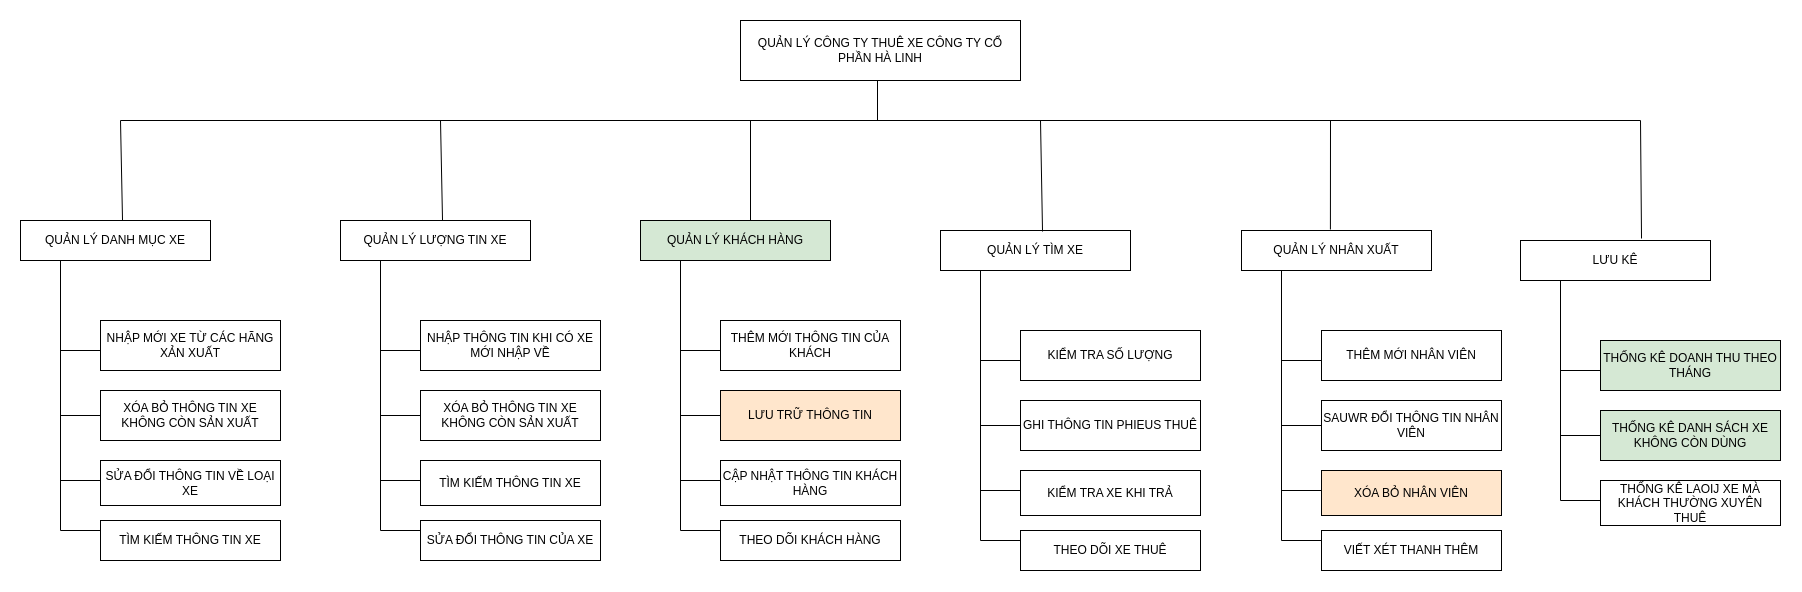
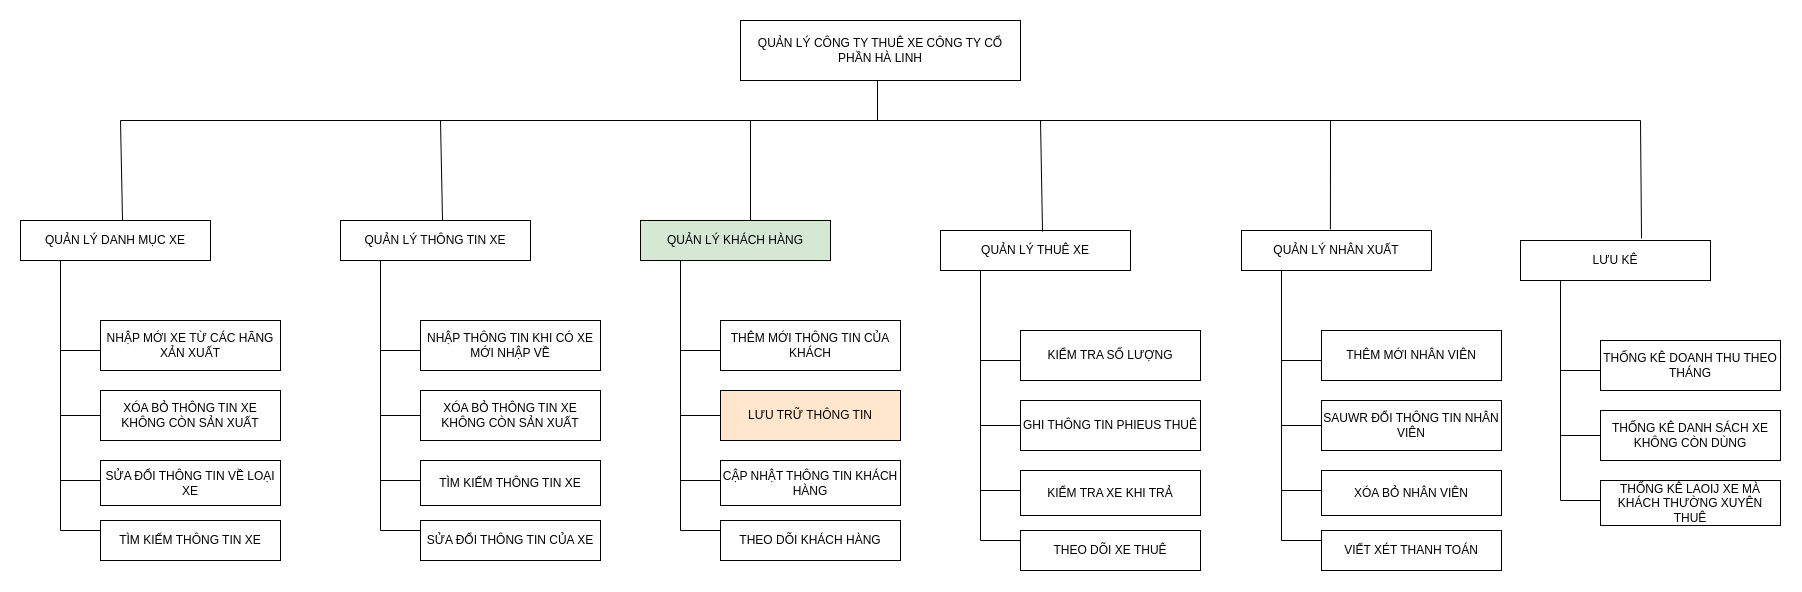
(436, 241) -> (436, 241)
(1036, 251) -> (1036, 251)
(1691, 366) -> (1691, 366)
(1691, 436) -> (1691, 436)
(1412, 493) -> (1412, 493)
(1412, 551) -> (1412, 551)
